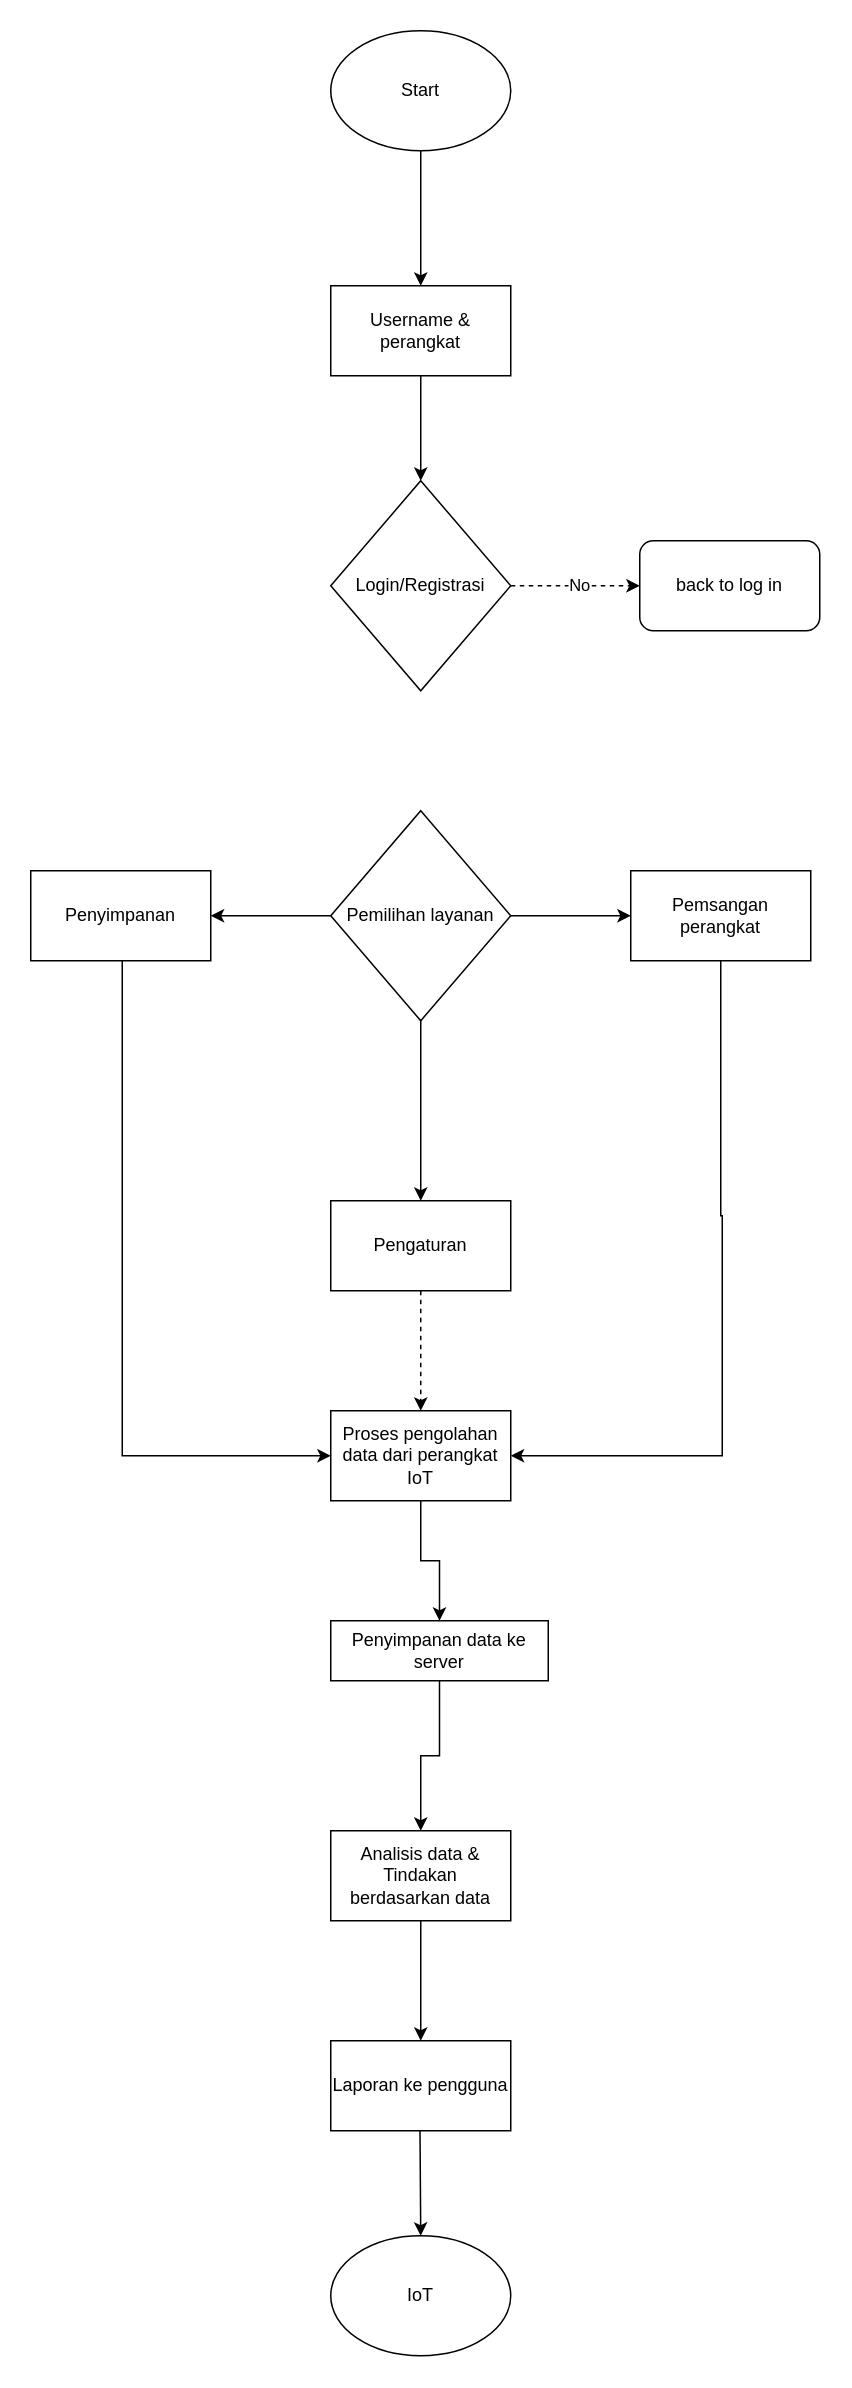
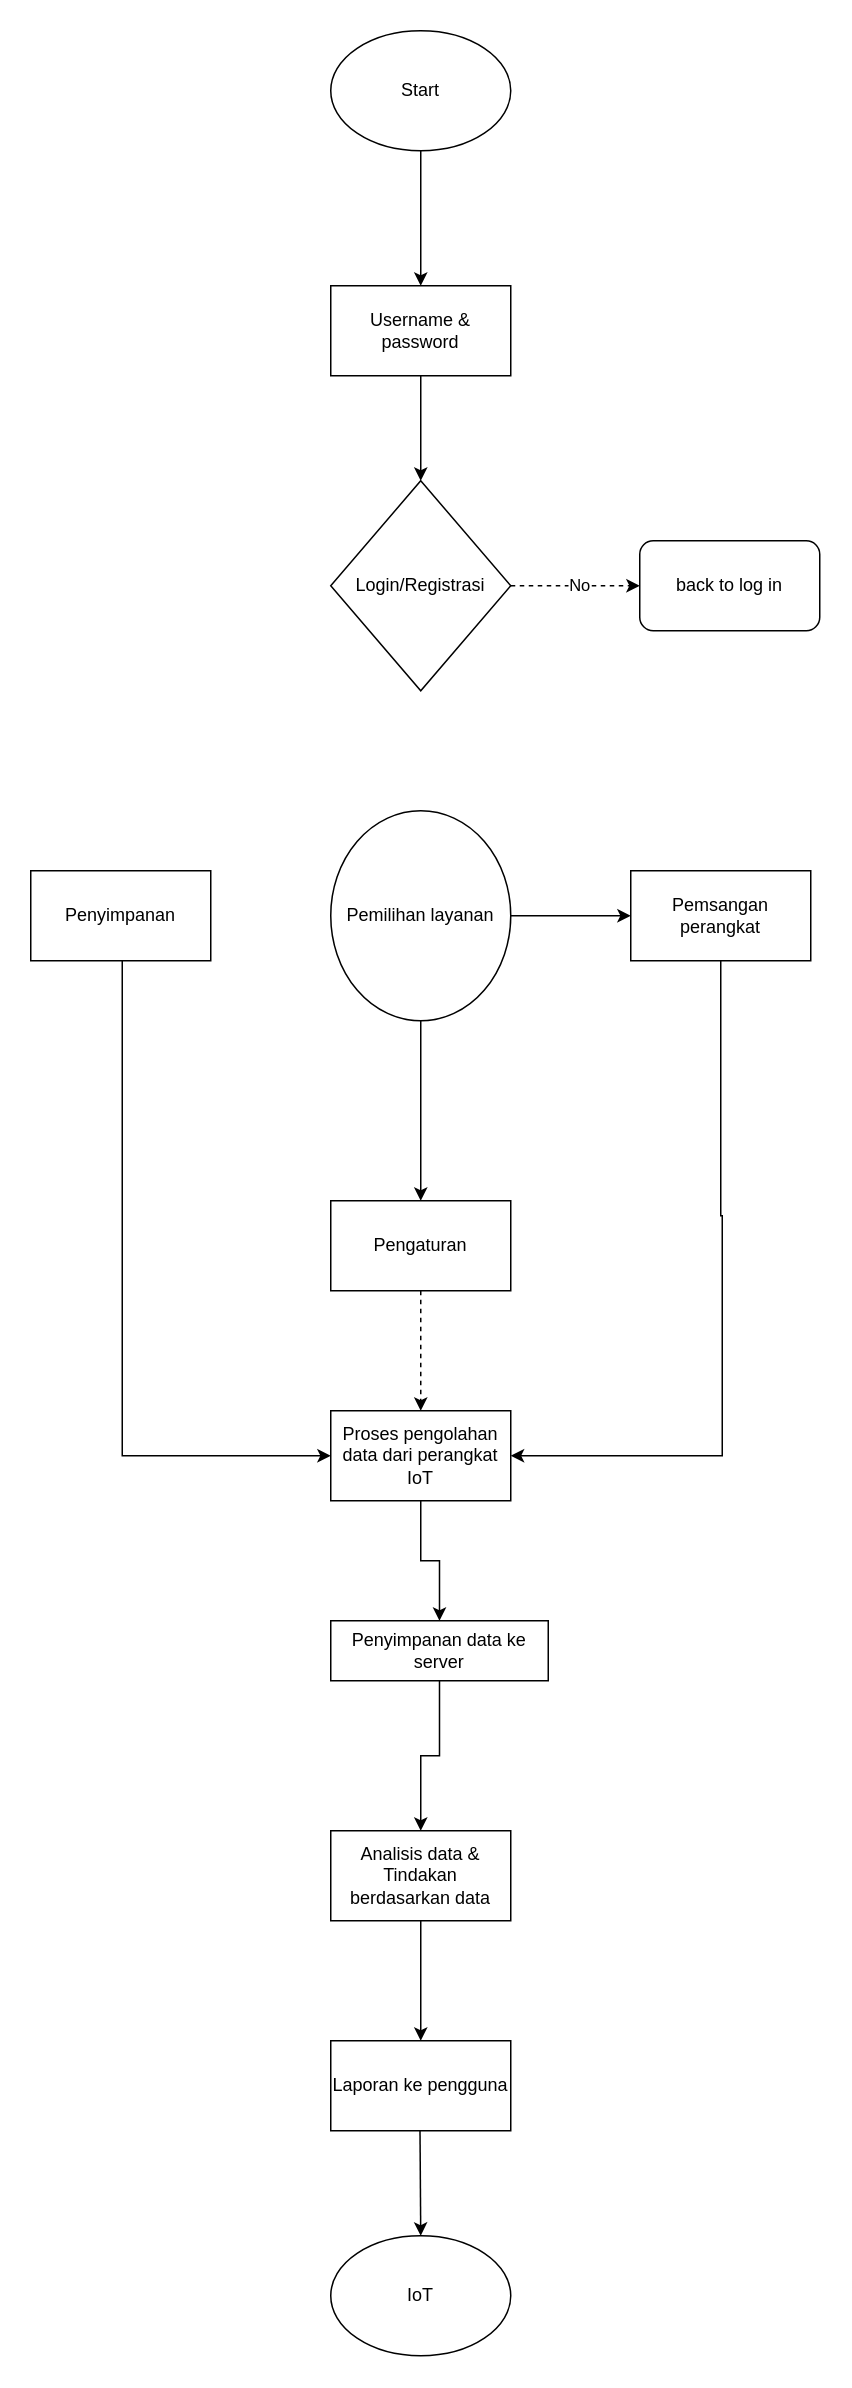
(421, 331) -> (421, 331)
(276, 916) -> none
(421, 916) -> (421, 916)
